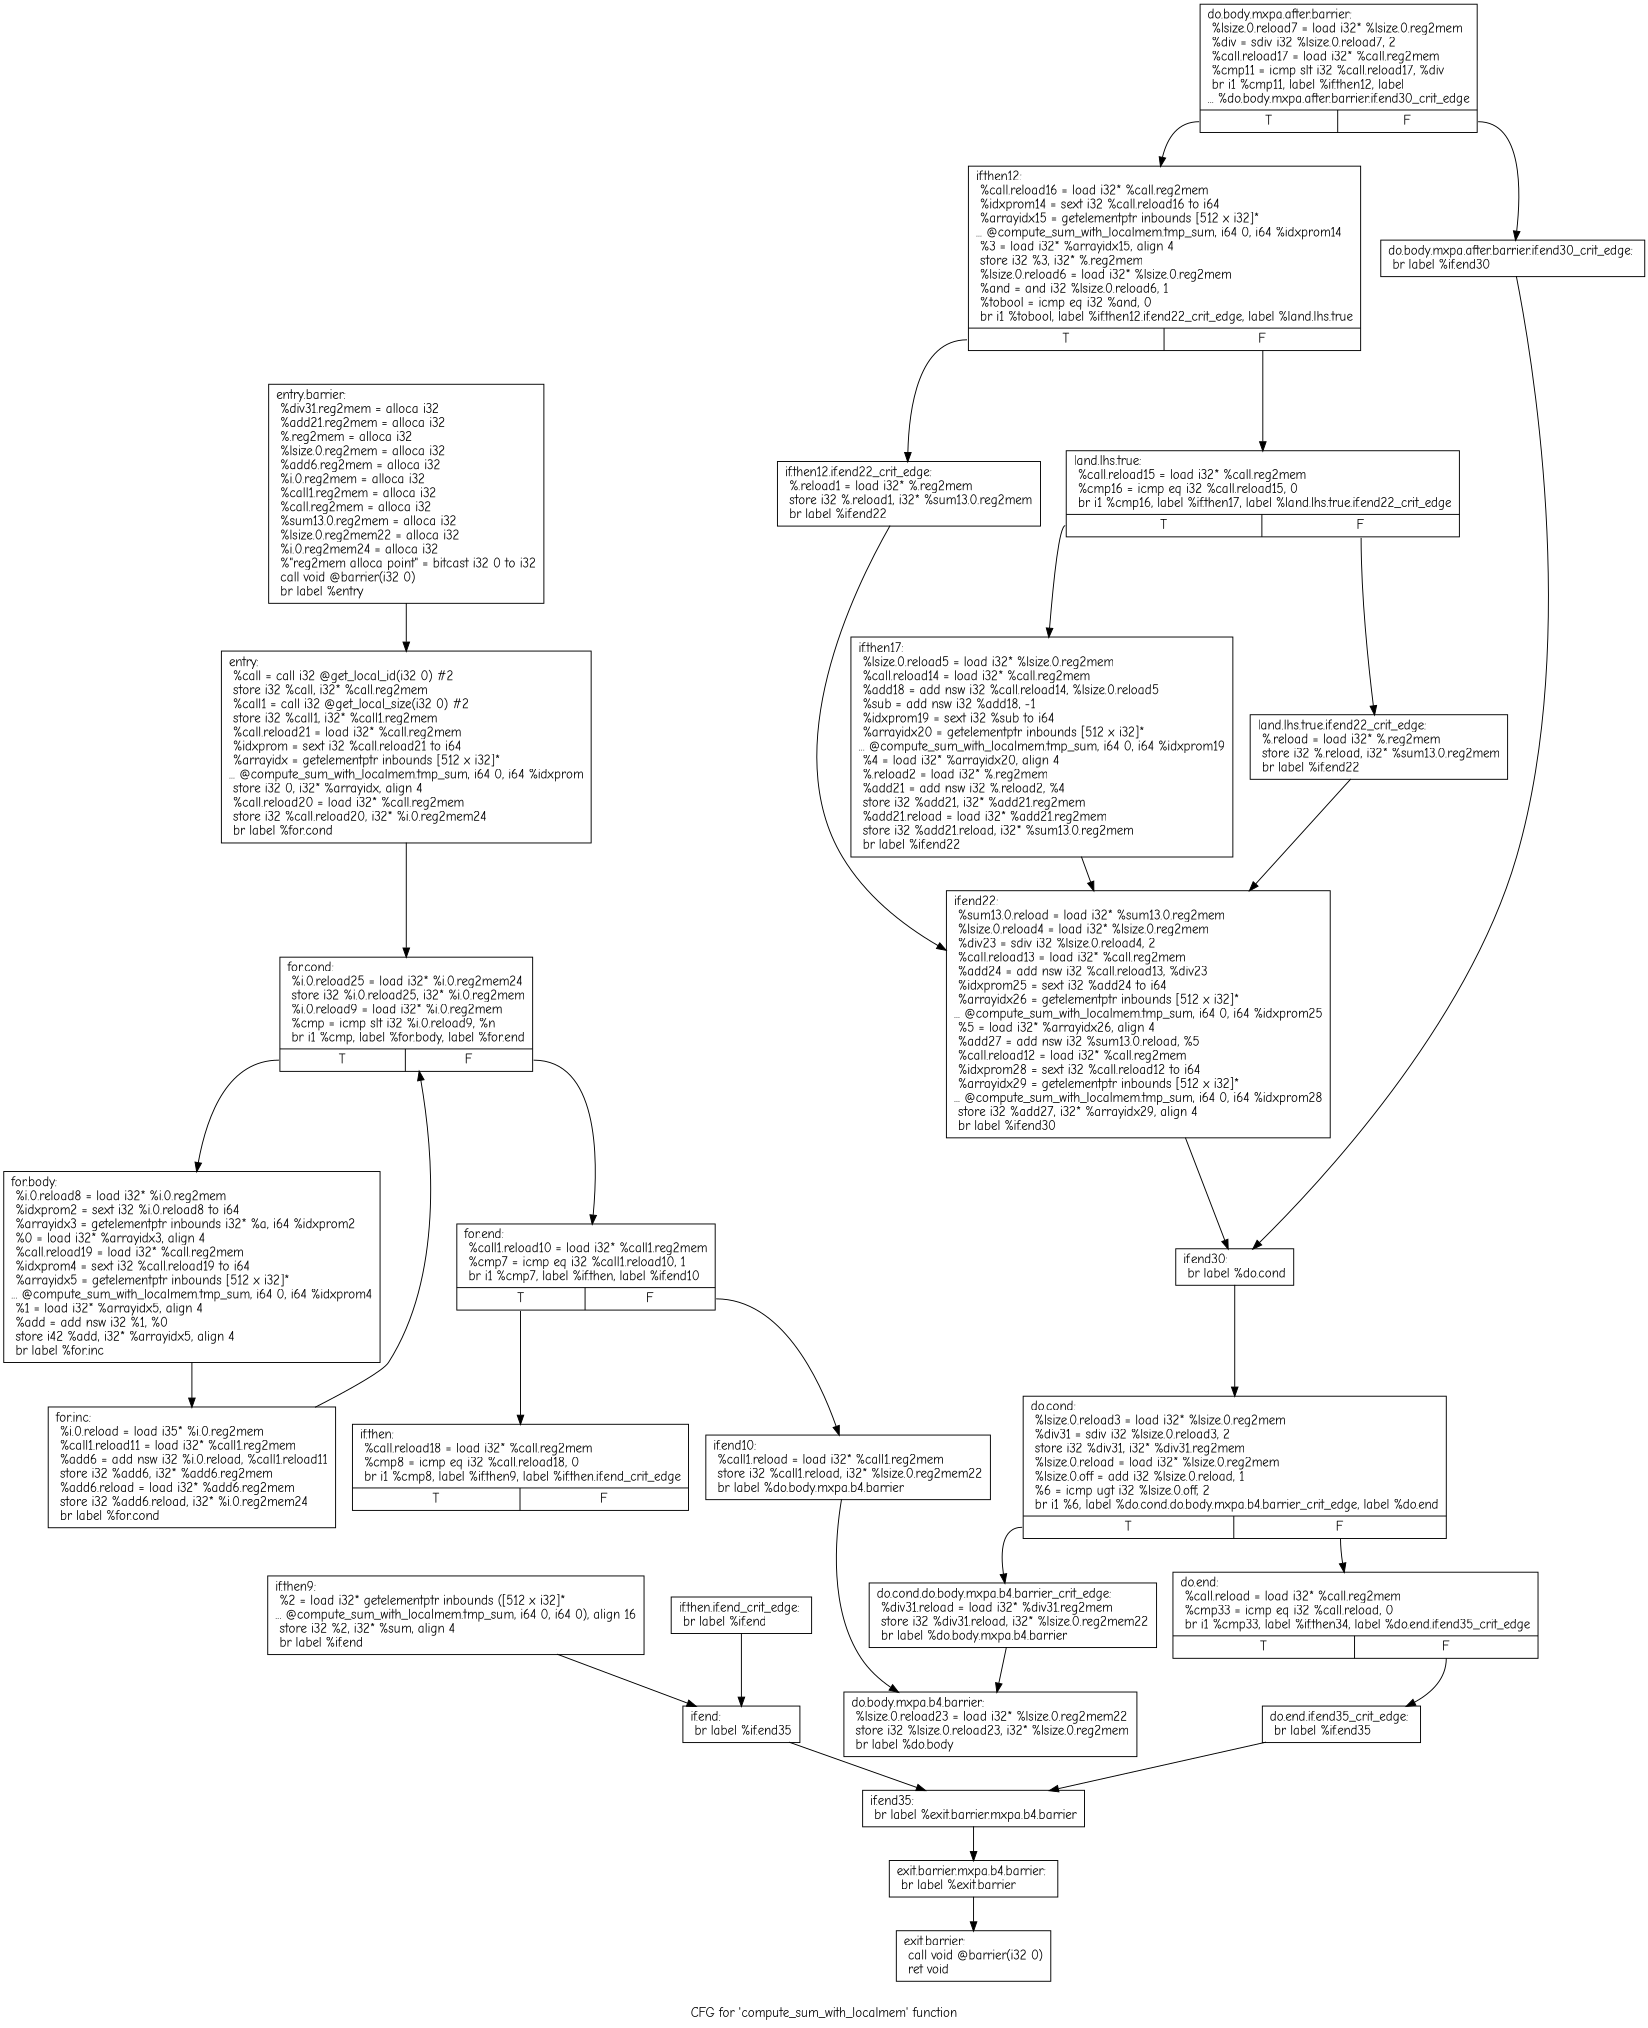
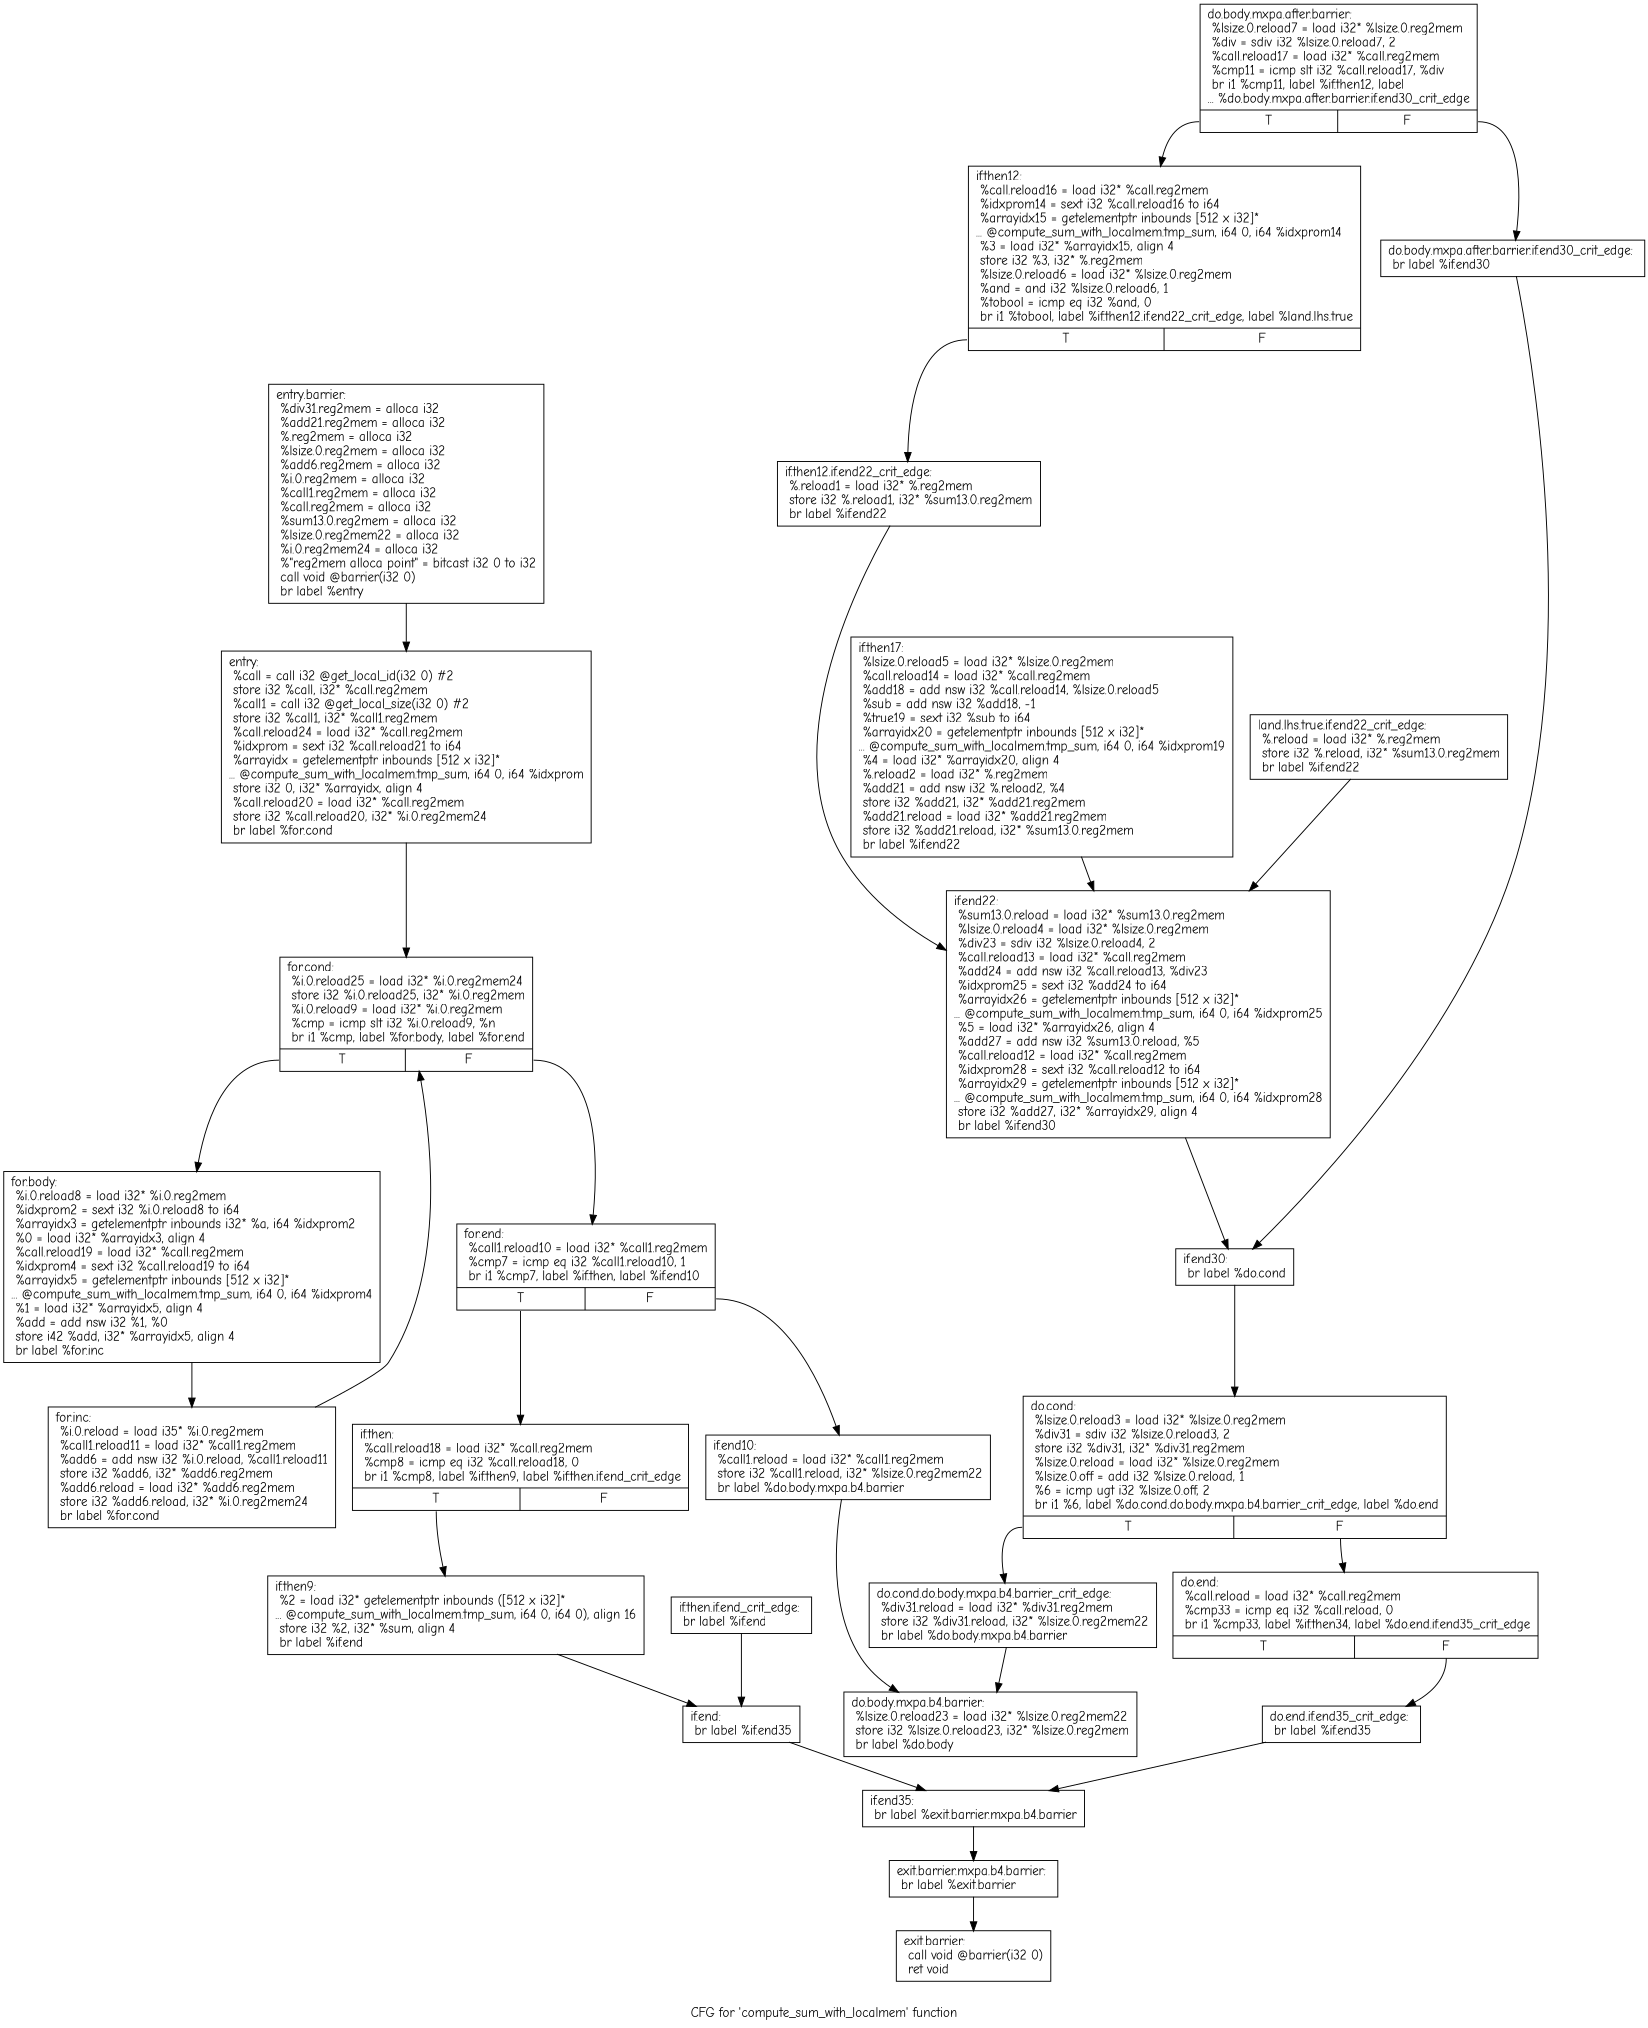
(1263, 494) -> none
(957, 718) -> (945, 718)
(345, 733) -> (346, 733)
none -> (438, 1539)
